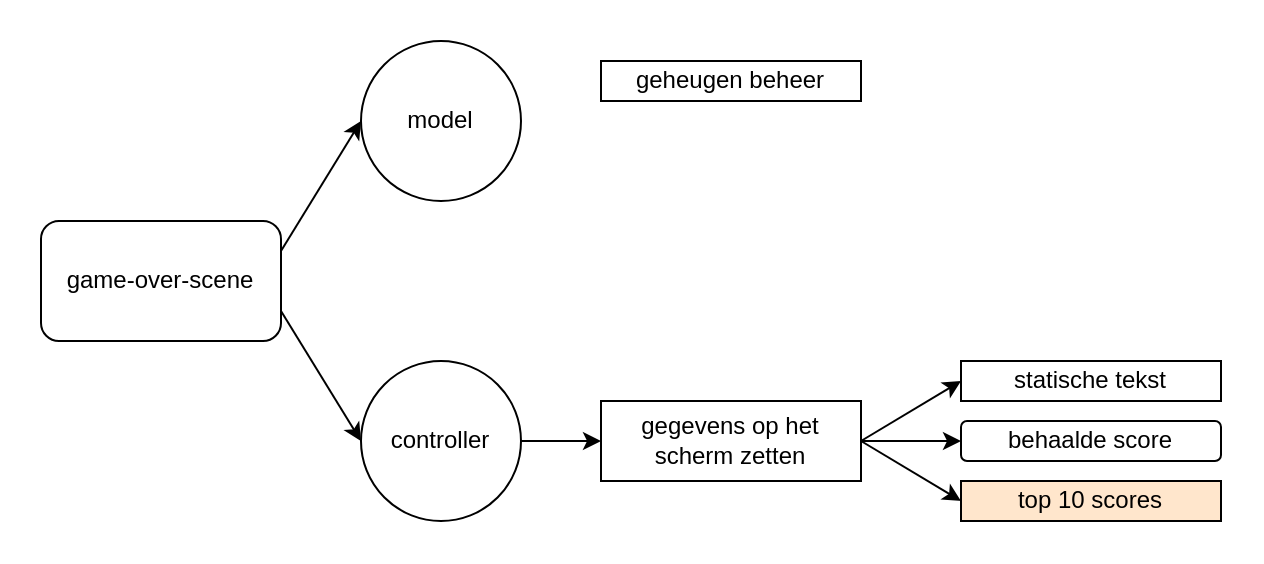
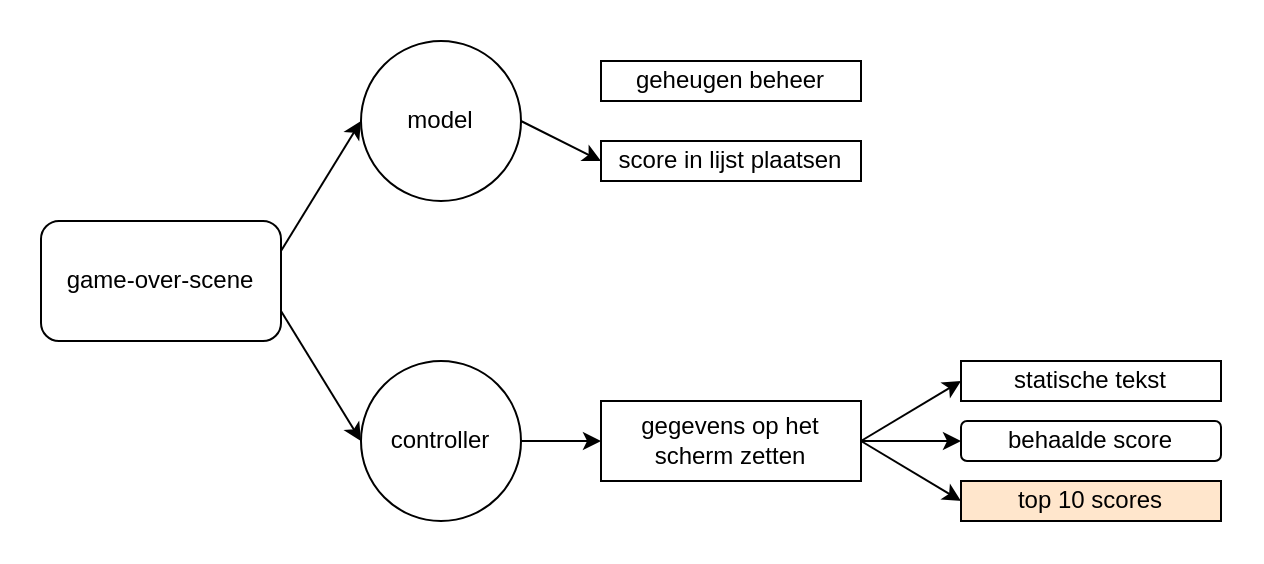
none -> (555, 138)
none -> (731, 161)
